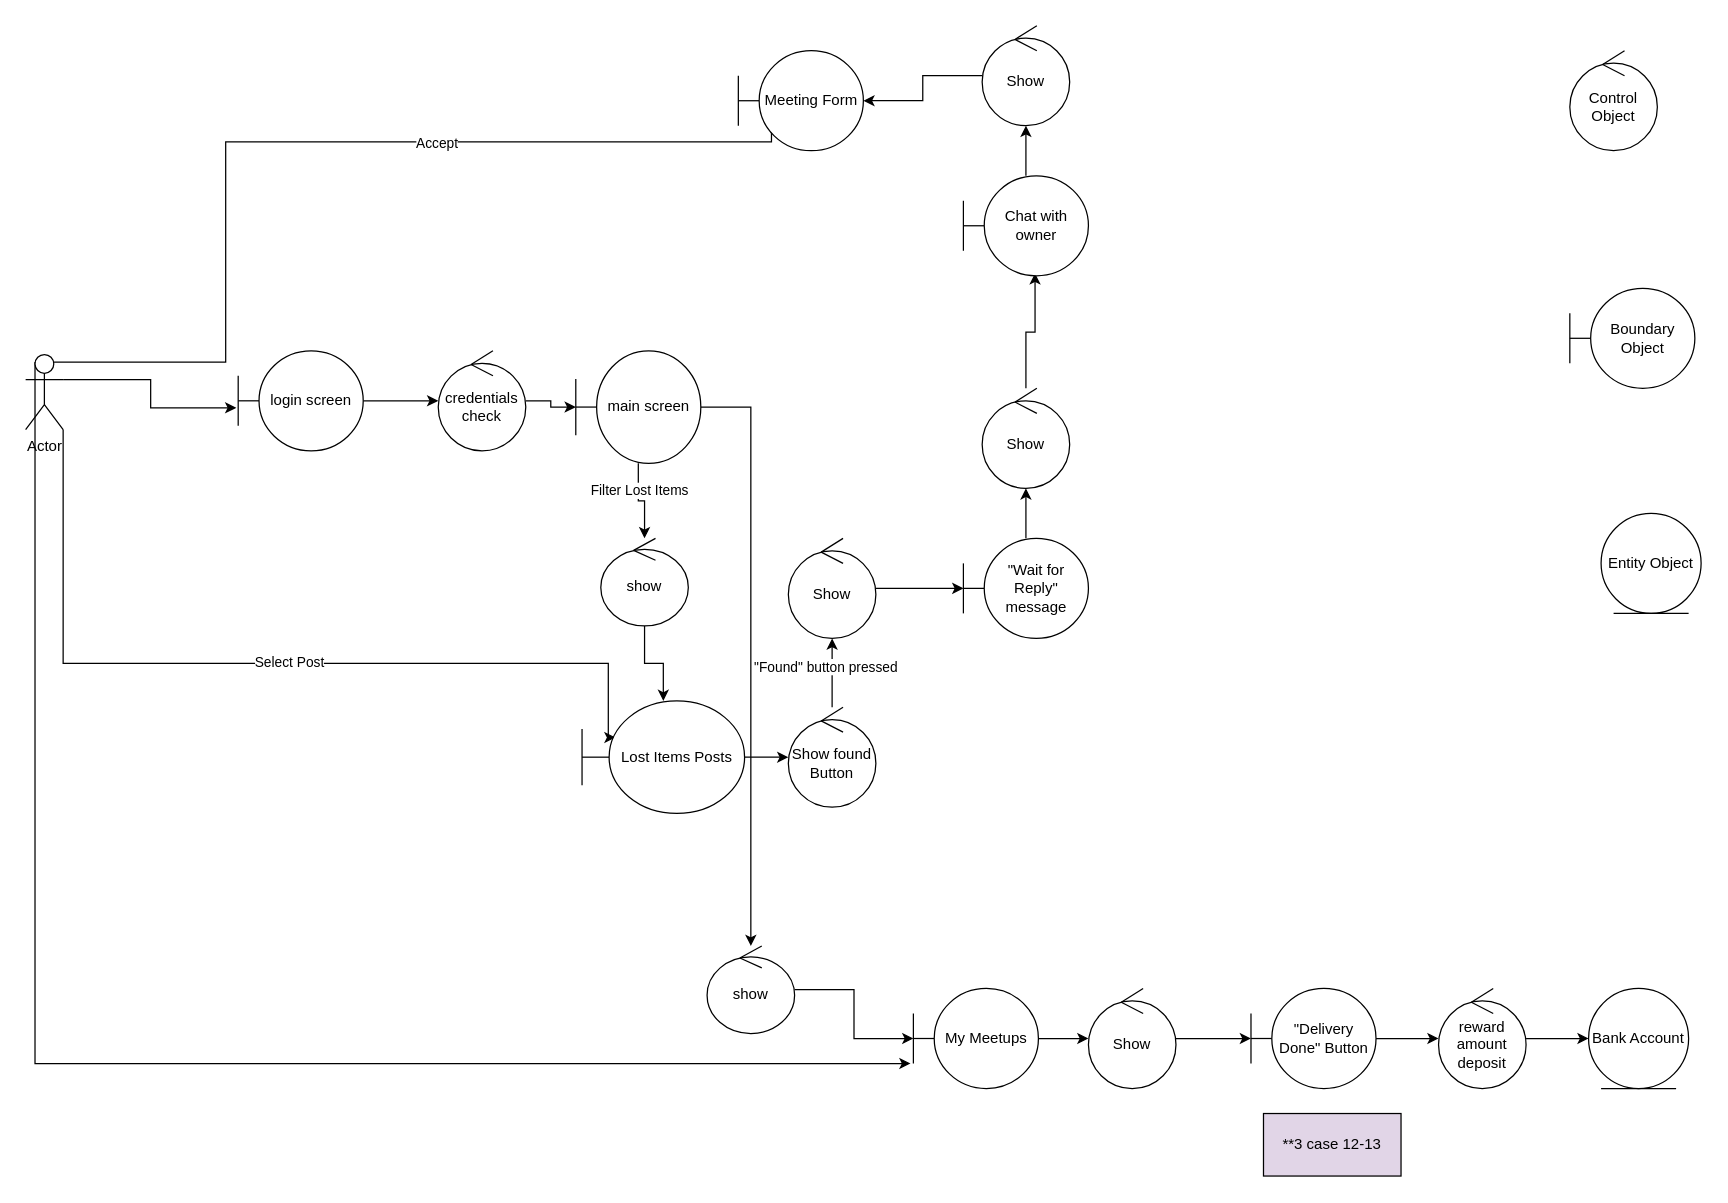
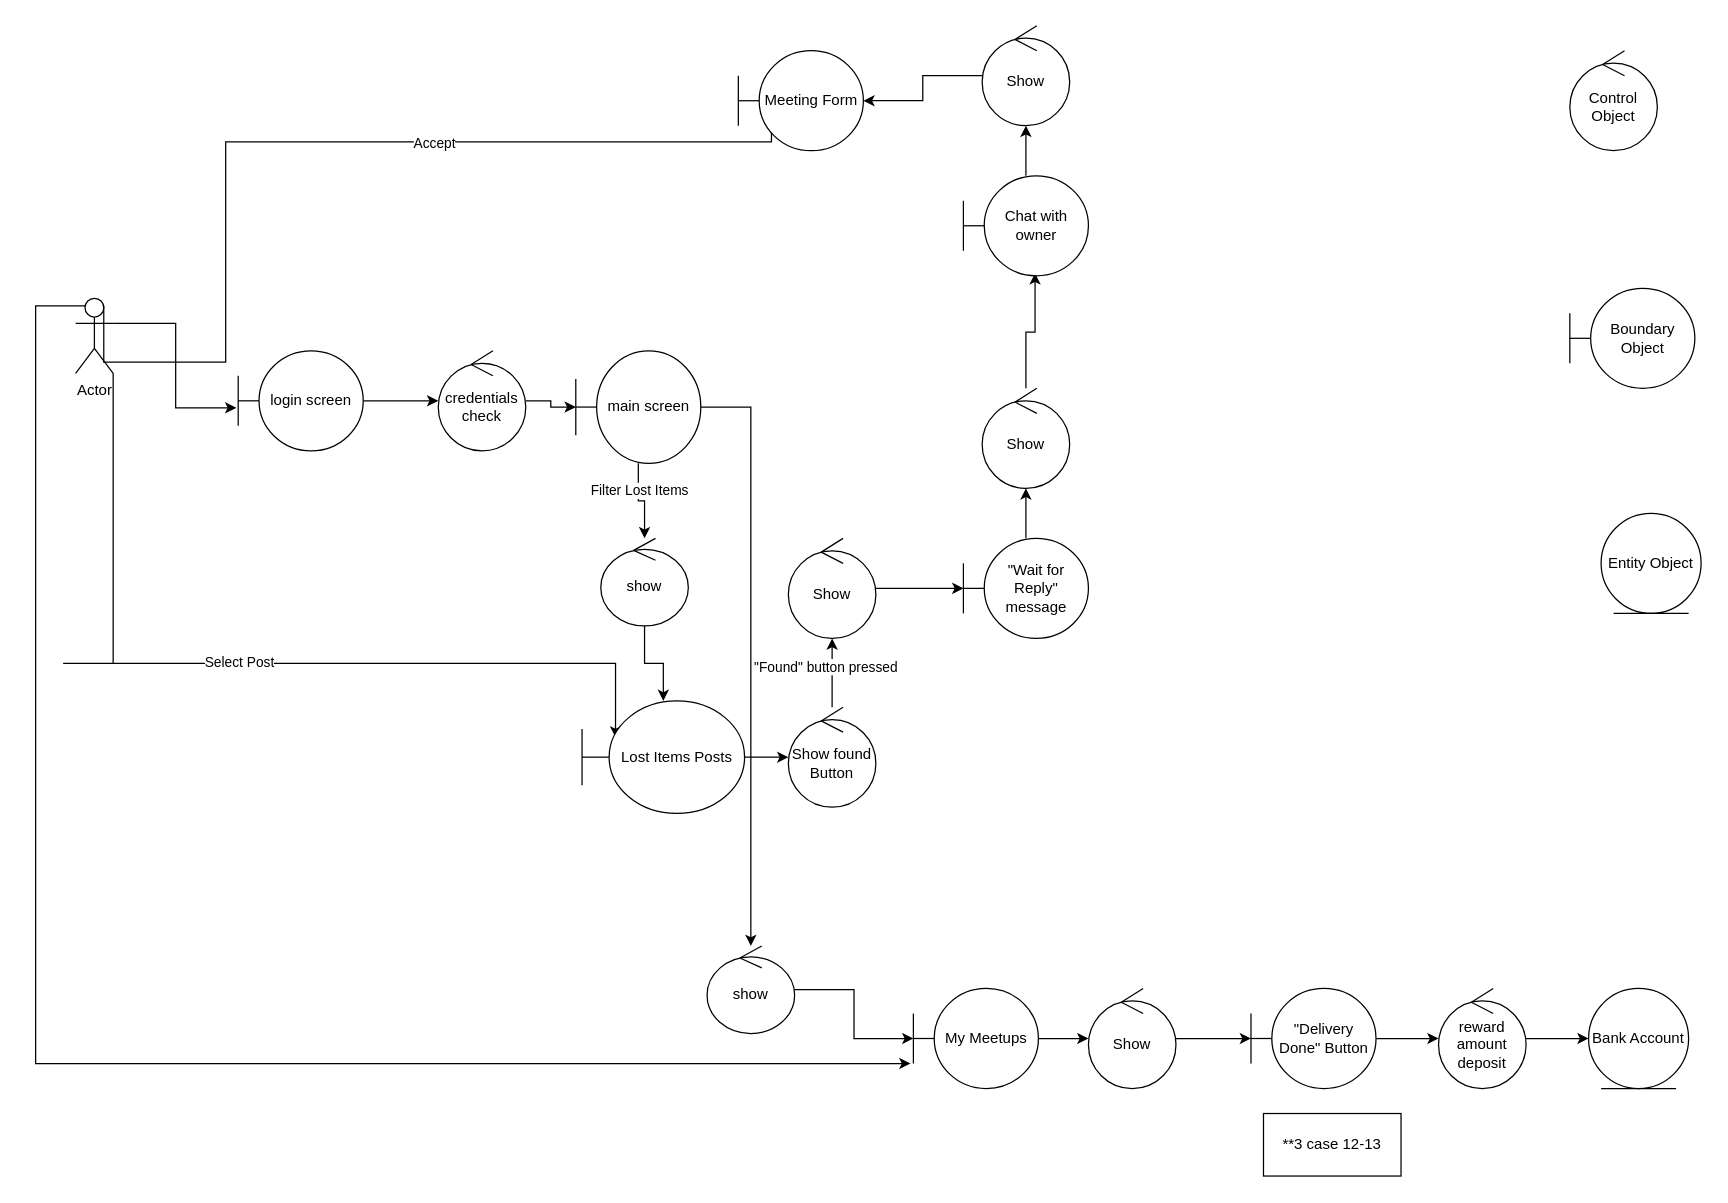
(44, 392) -> (94, 336)
(1332, 1144) -> (1332, 1144)
